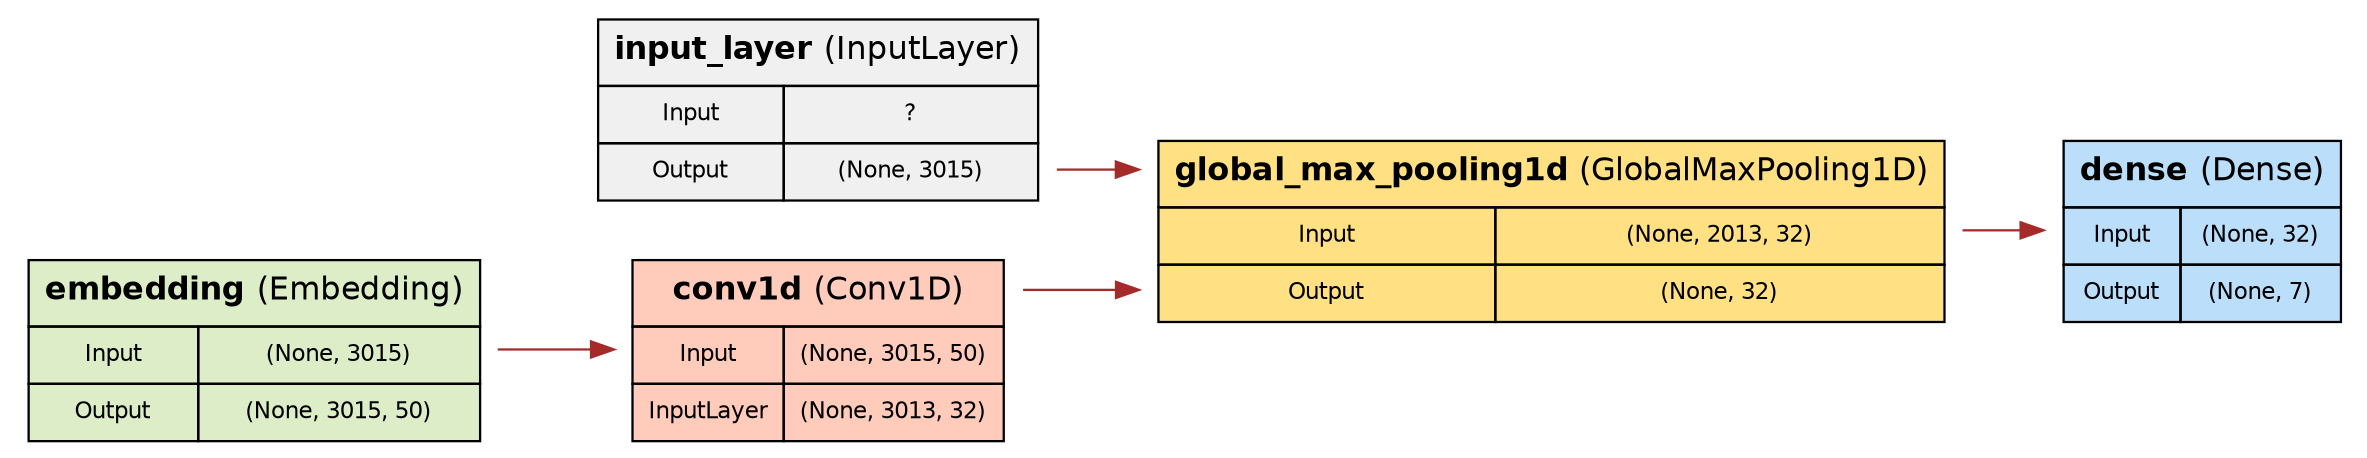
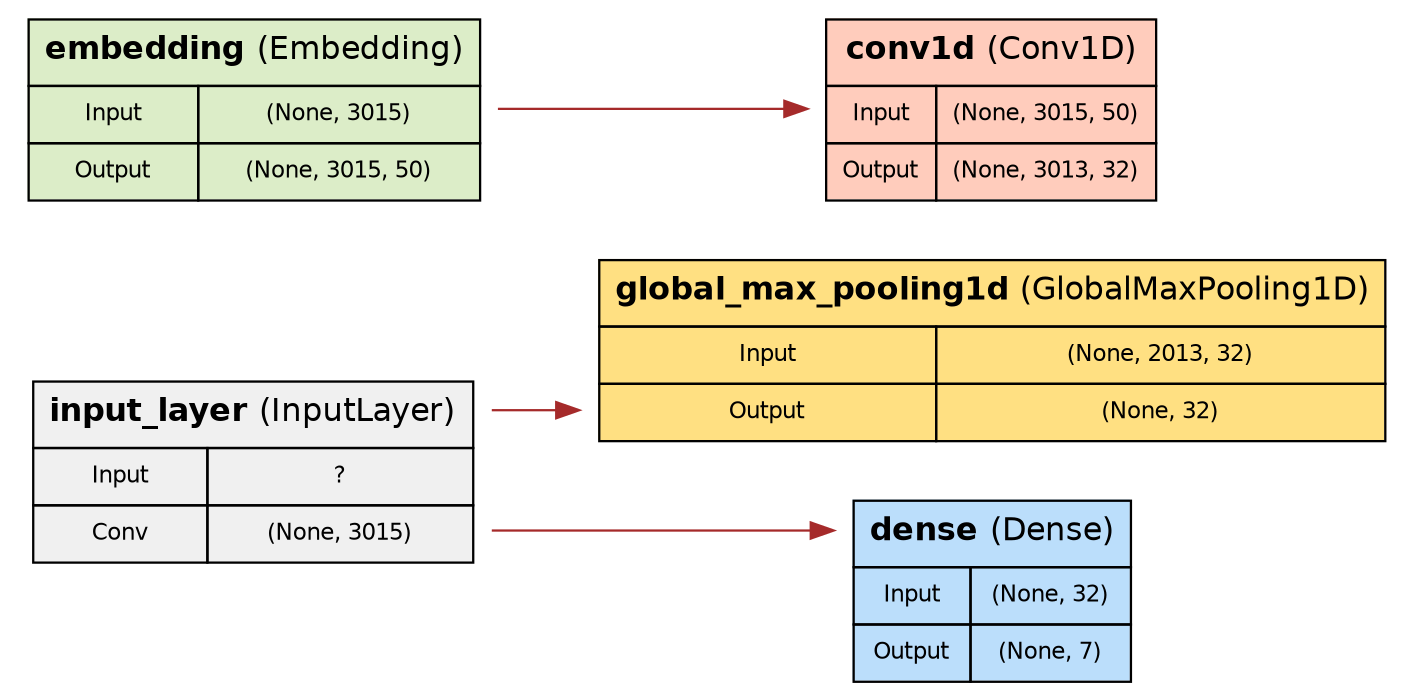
(691, 171) -> (120, 533)
(1992, 230) -> (651, 531)
(1070, 290) -> none
(708, 411) -> (881, 171)
